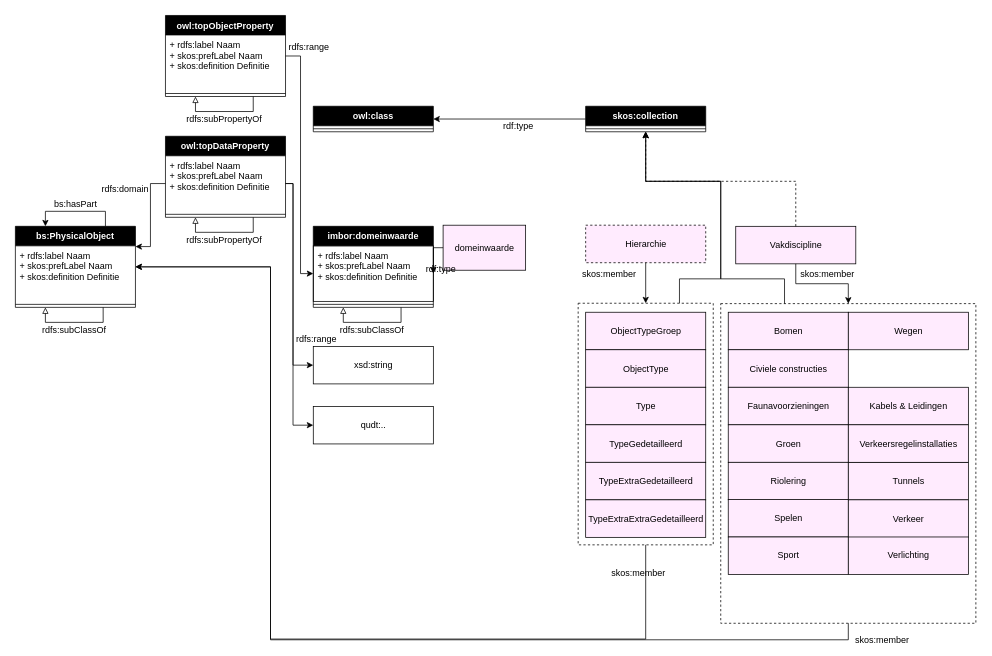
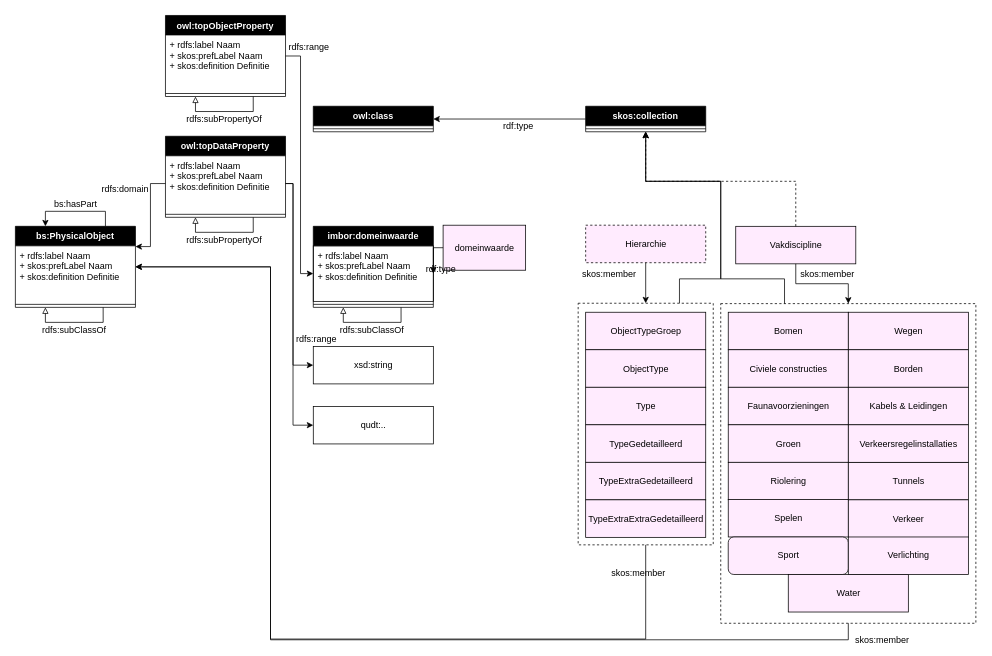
none -> (908, 368)
(788, 555) -> (788, 555)
none -> (848, 593)
